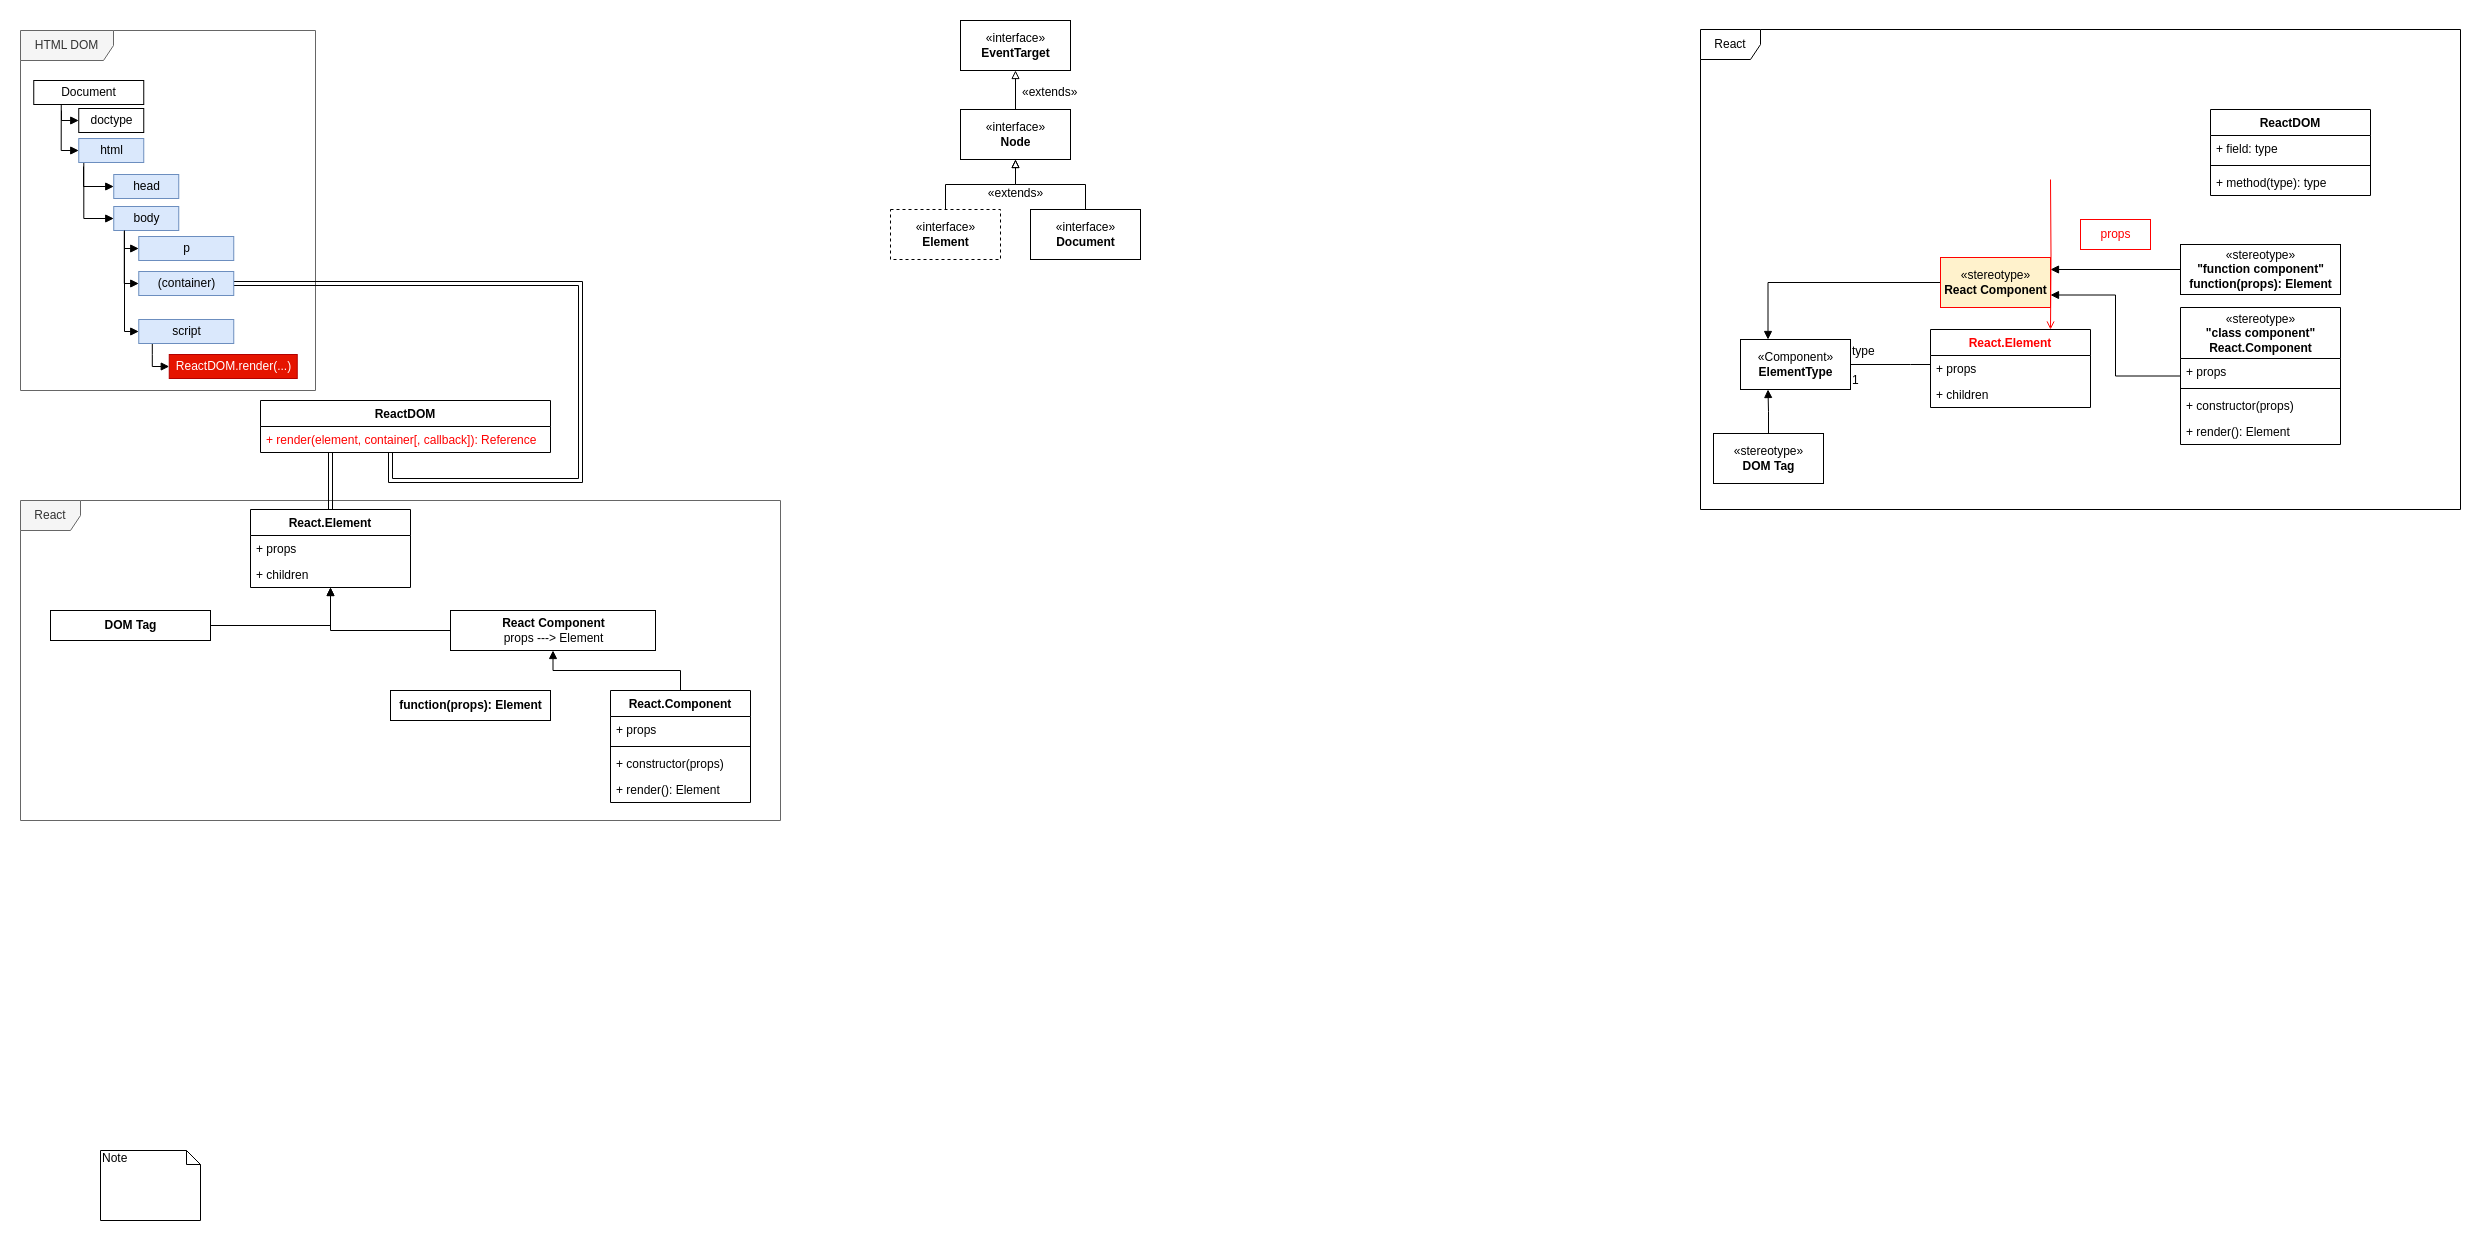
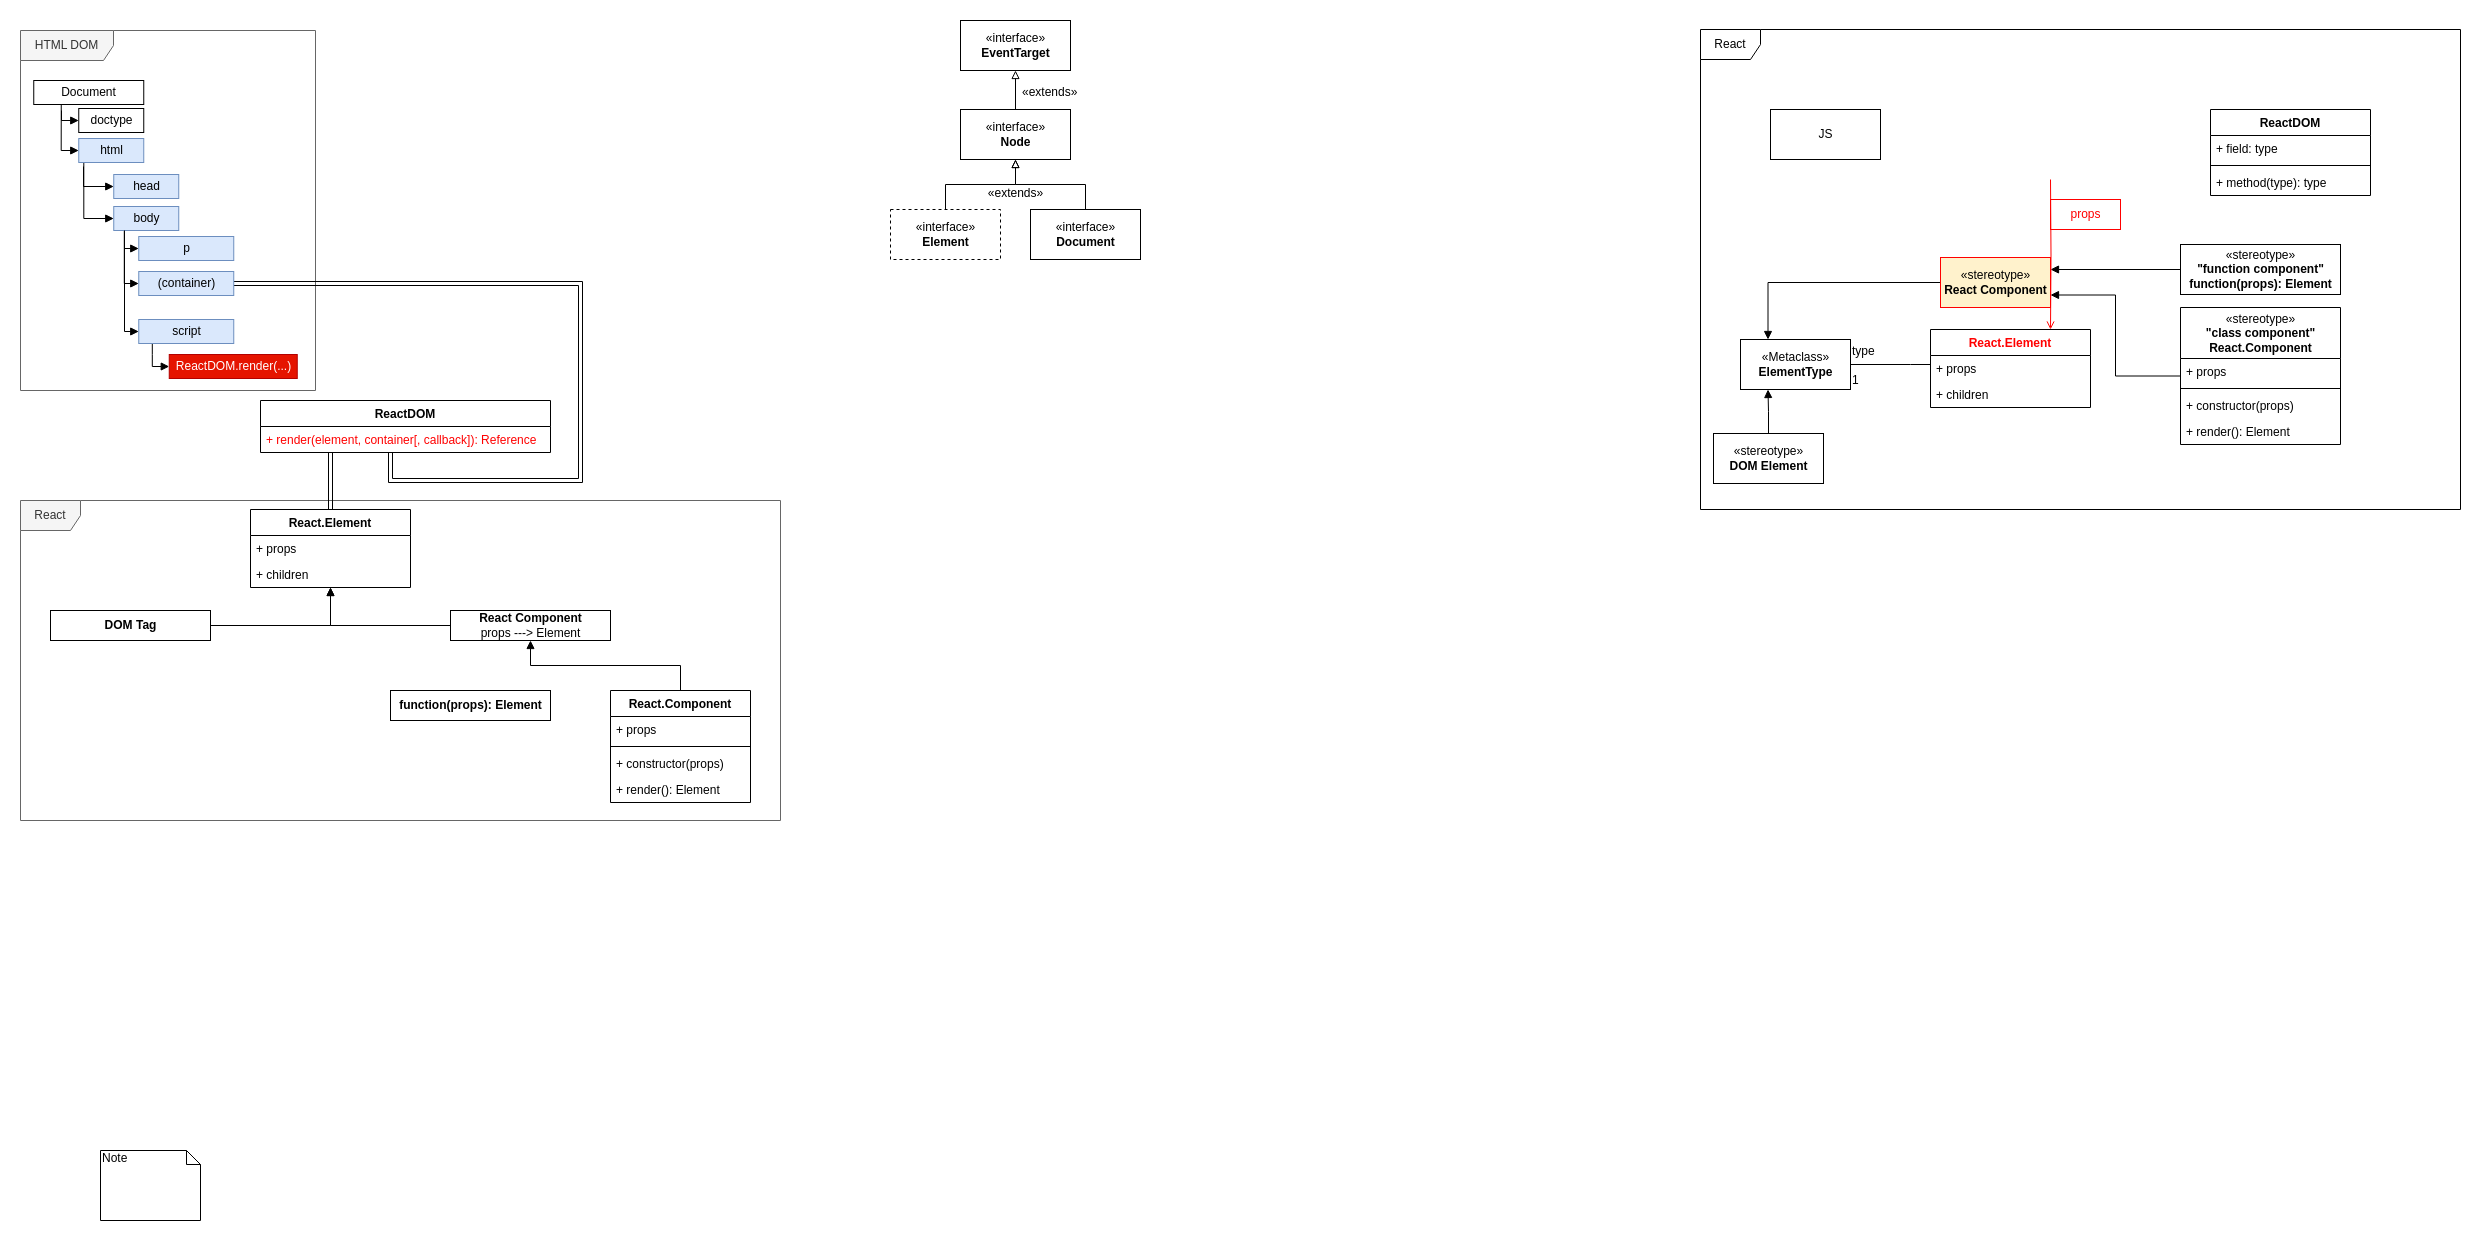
none -> (1826, 135)
(2116, 235) -> (2086, 215)
(1796, 365) -> (1796, 365)
(1769, 459) -> (1769, 459)
(553, 631) -> (531, 626)
